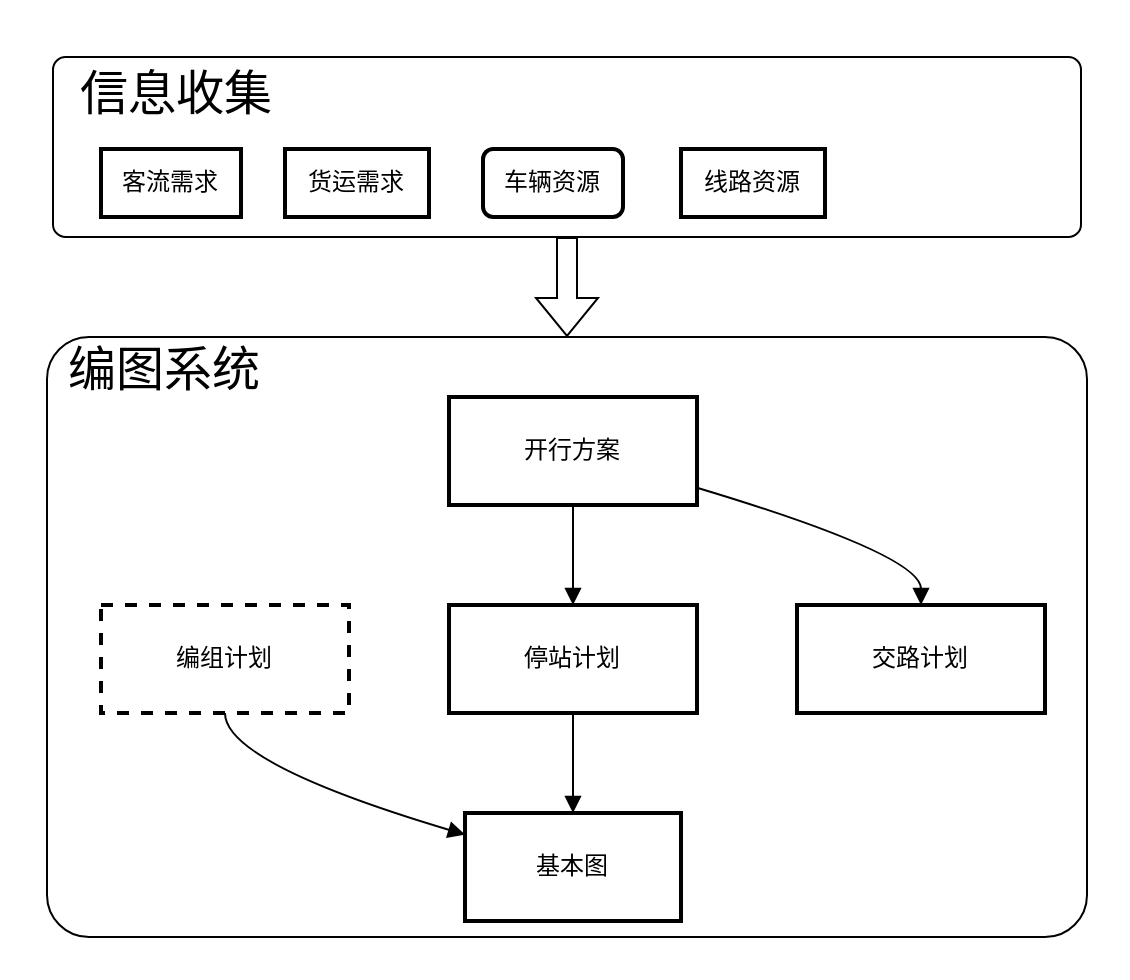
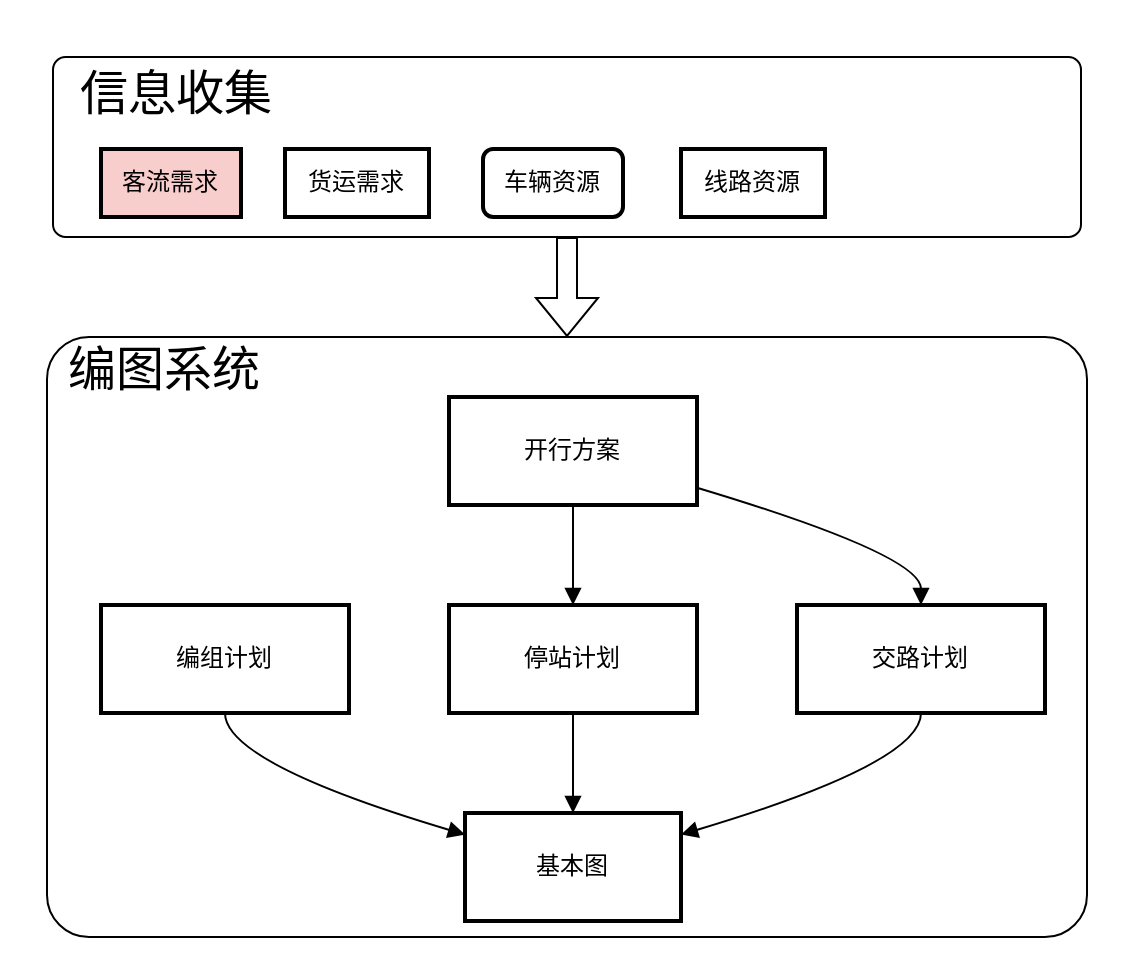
(171, 183) -> (171, 183)
(225, 659) -> (225, 659)
none -> (819, 788)
